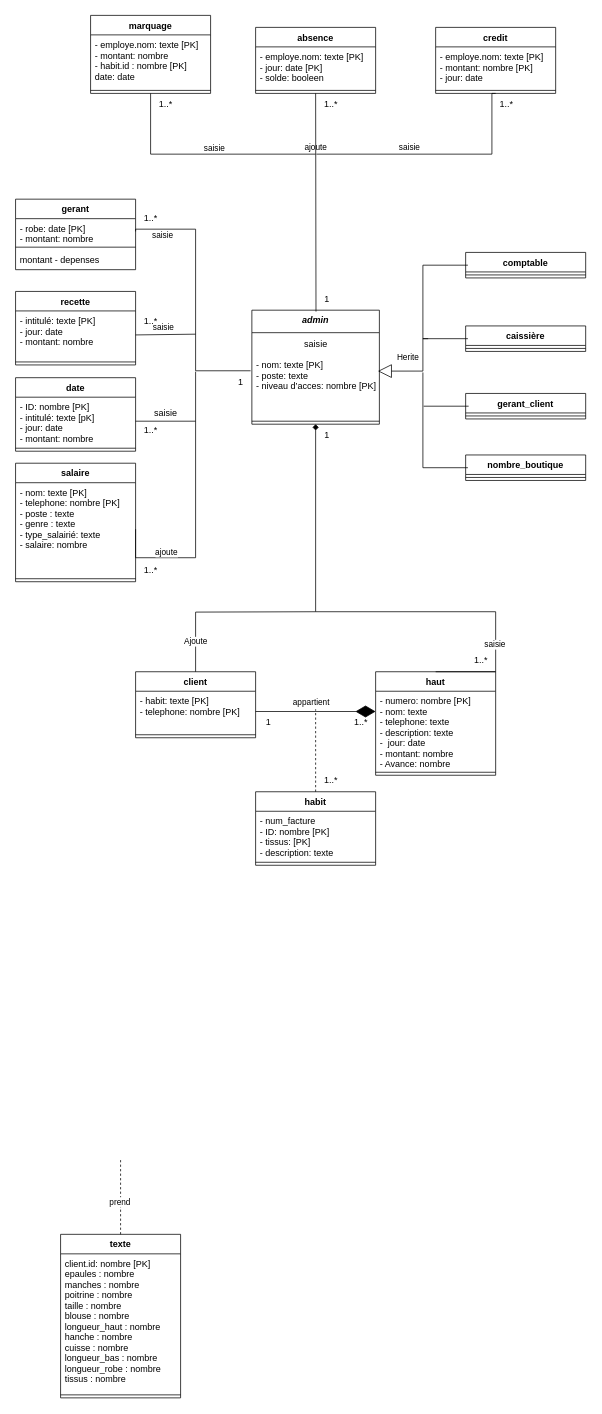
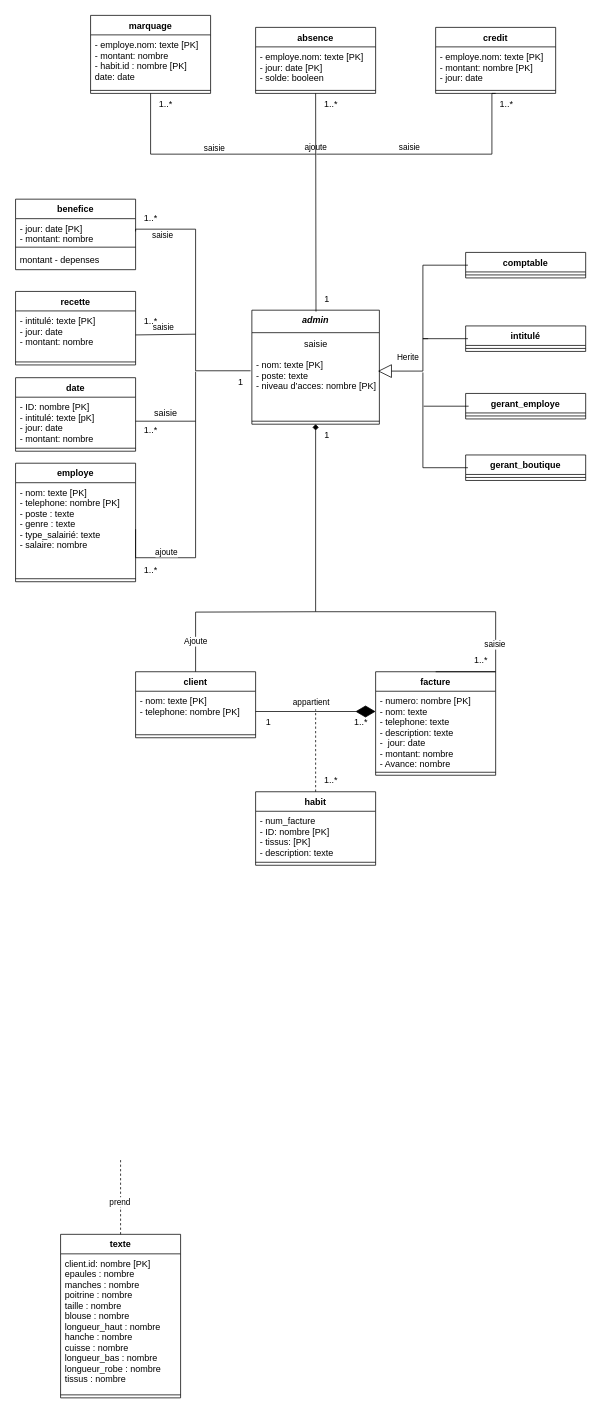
(75, 209) -> (75, 209)
(58, 229) -> (58, 229)
(525, 336) -> (525, 336)
(525, 404) -> (525, 404)
(525, 465) -> (525, 465)
(75, 473) -> (75, 473)
(435, 682) -> (435, 682)
(182, 701) -> (178, 701)
